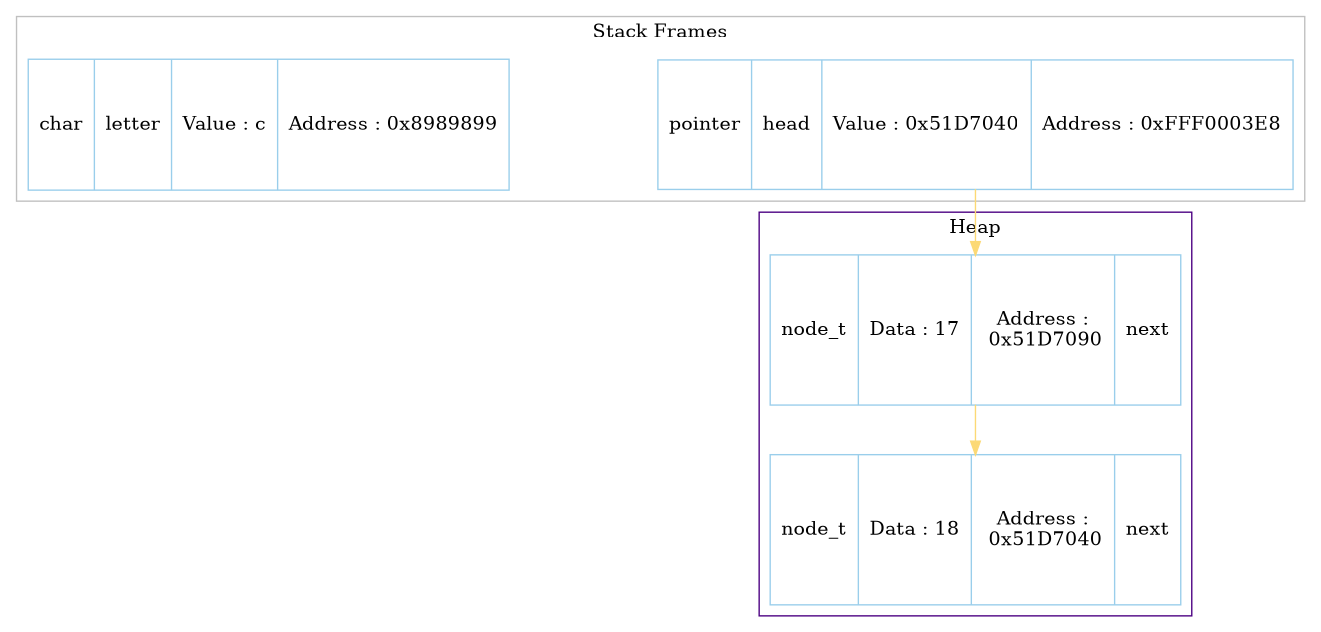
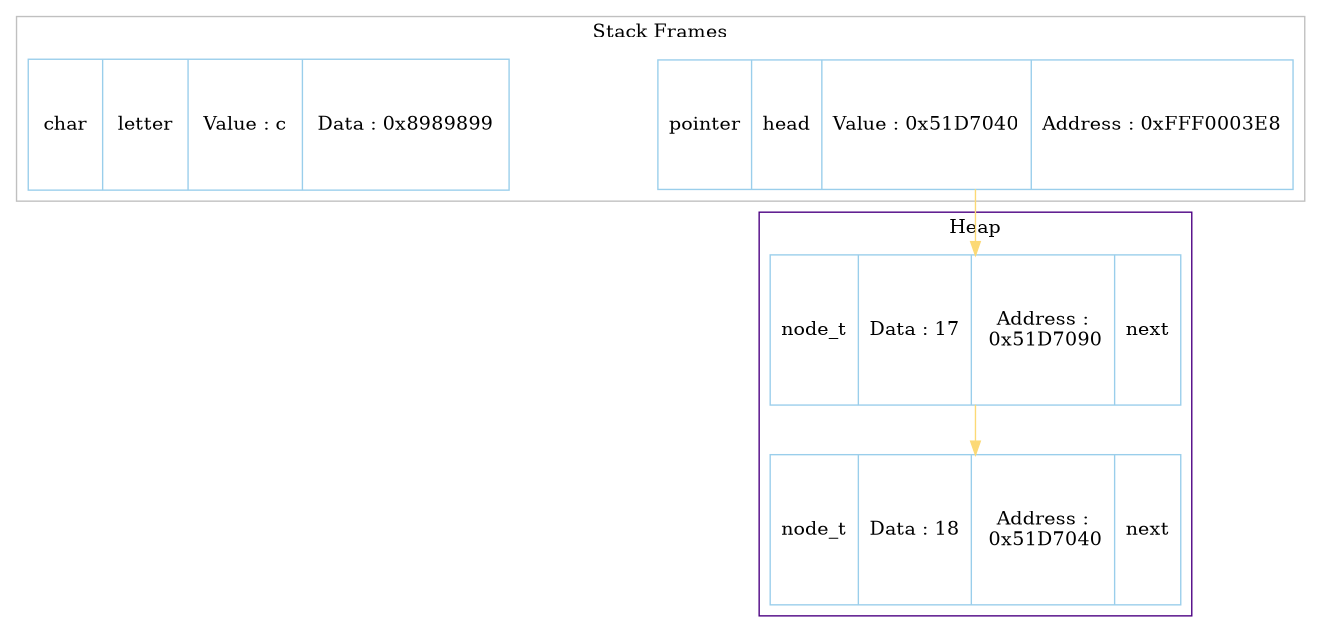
(393, 124) -> (406, 124)
